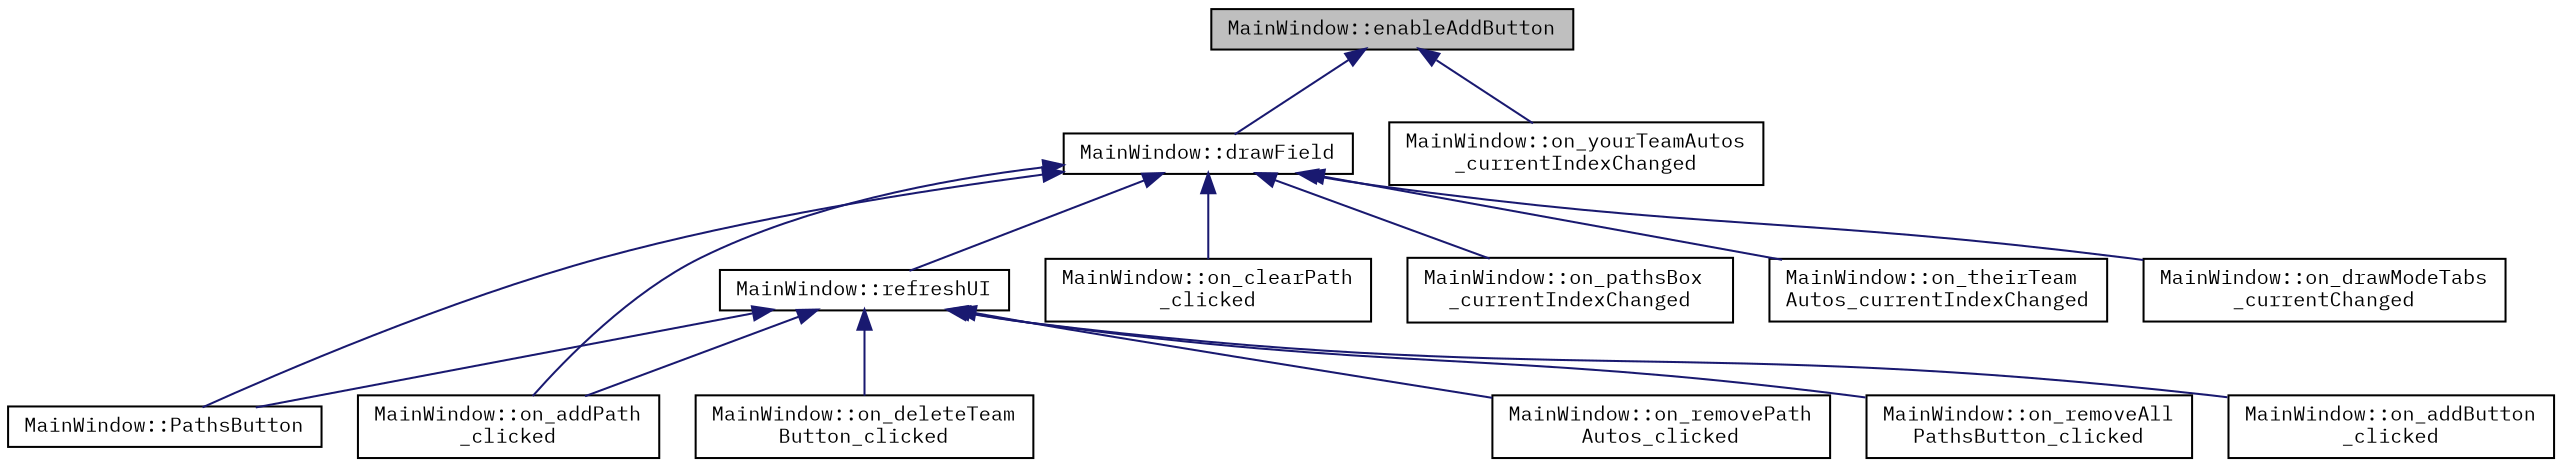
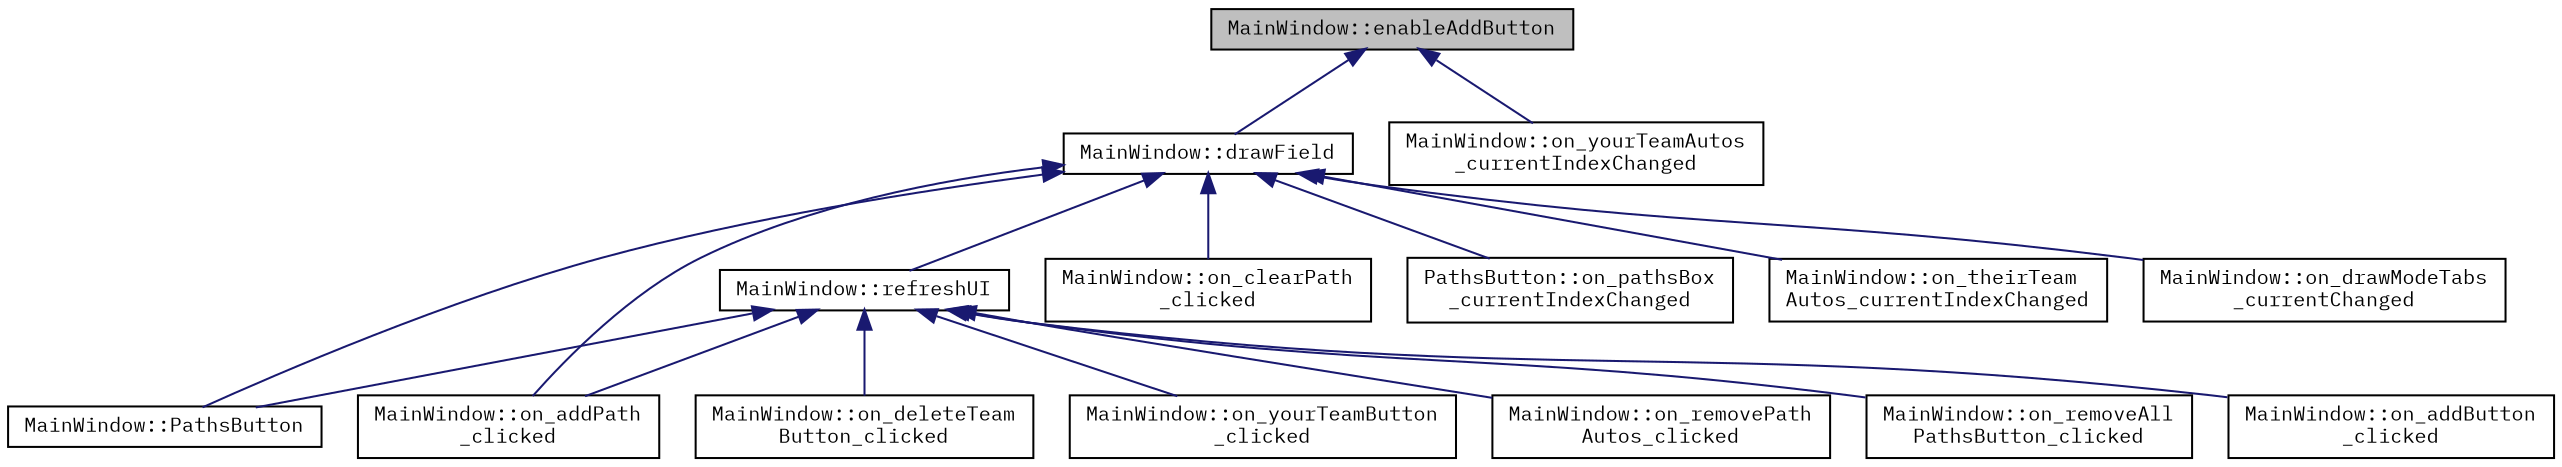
(1570, 290) -> (1570, 290)
none -> (1263, 427)
